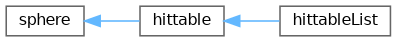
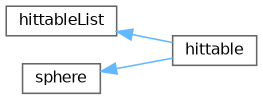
(260, 21) -> (152, 39)
